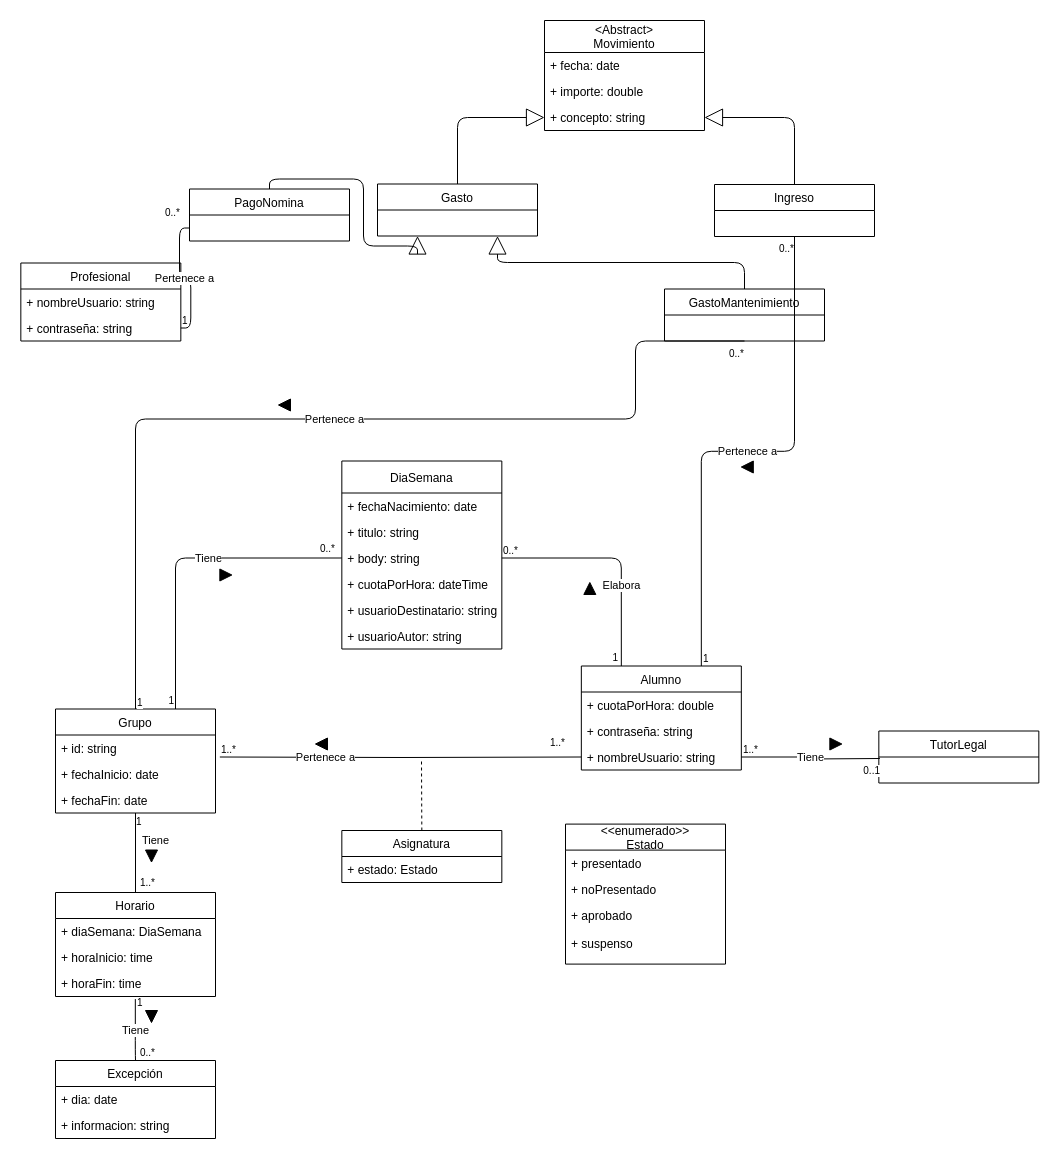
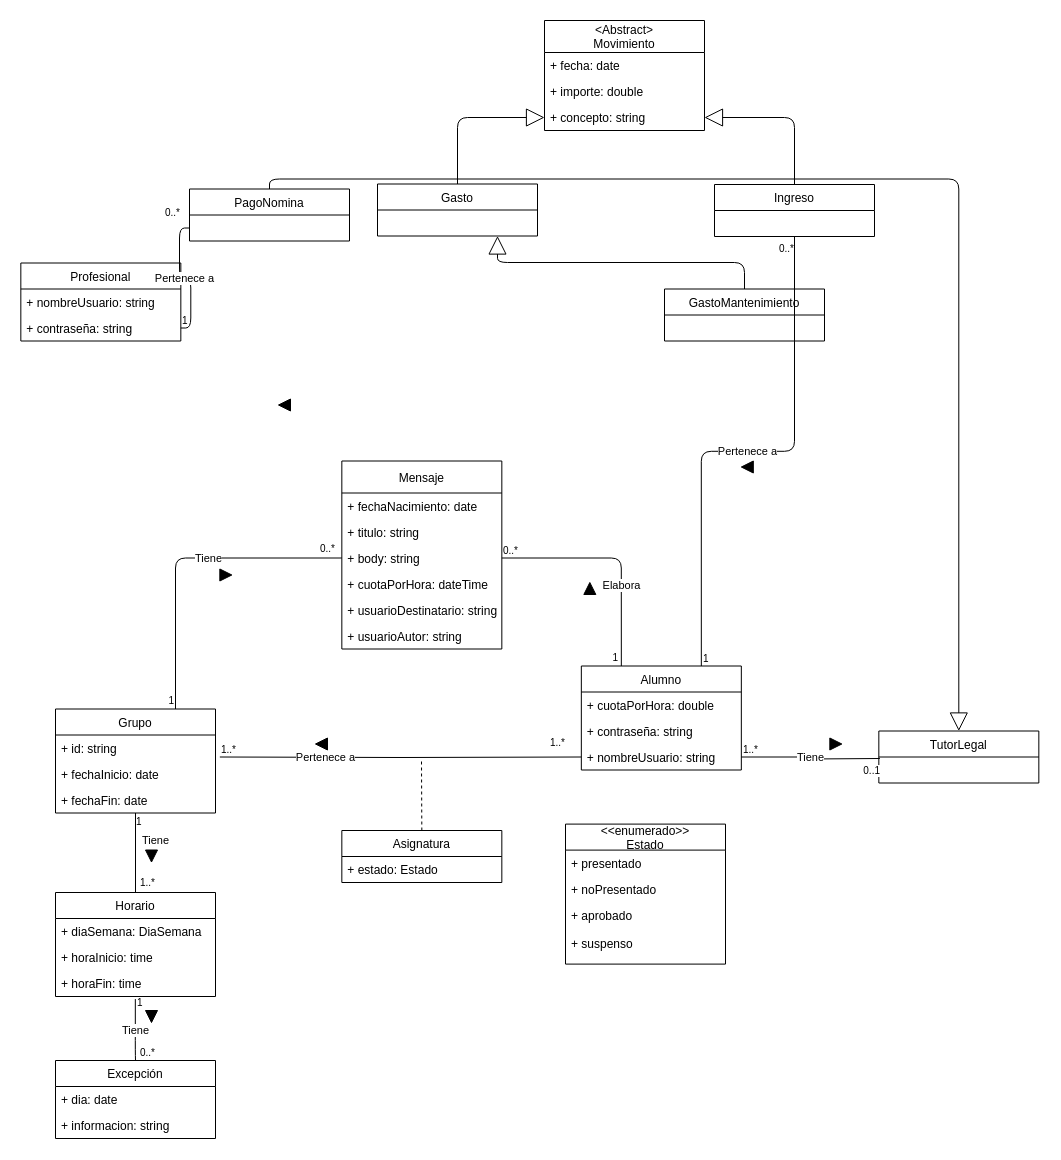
(364, 238) -> (919, 179)
(290, 419) -> none
(421, 478) -> (421, 478)
